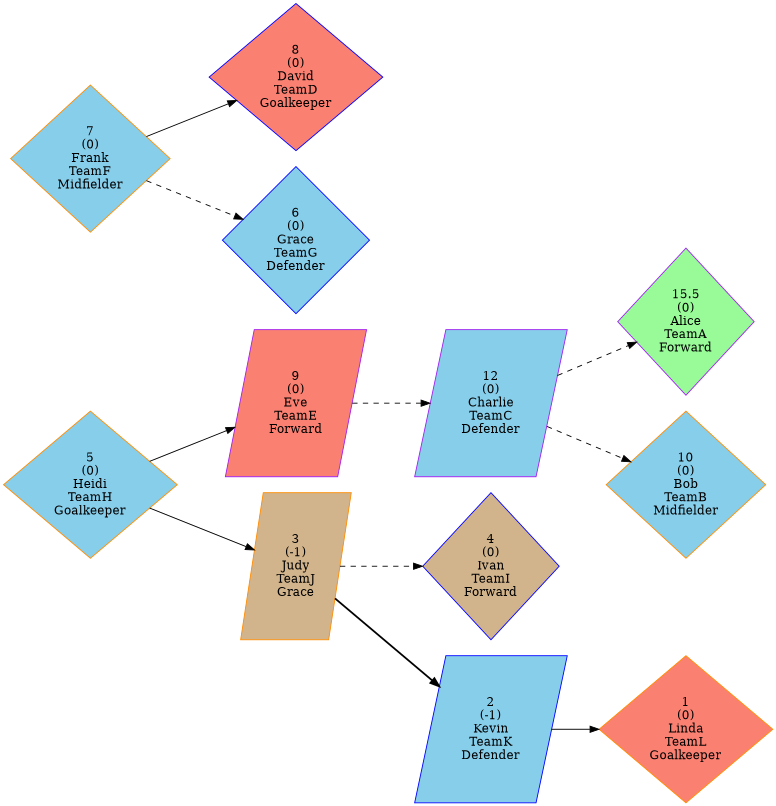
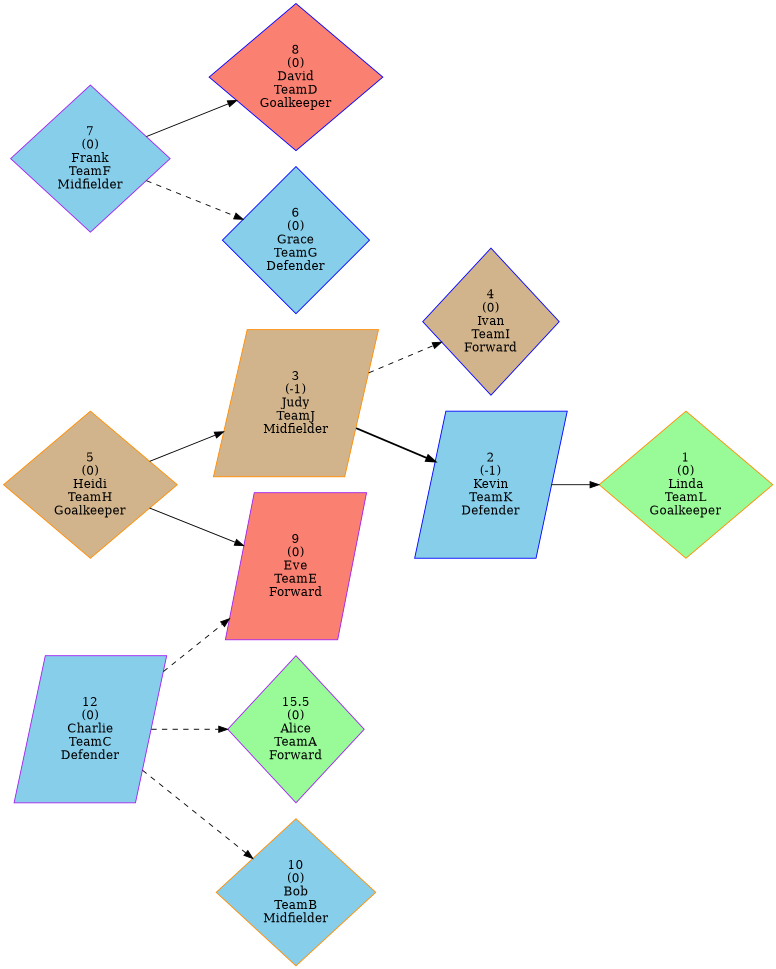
(90, 159) -> (90, 159)
(387, 403) -> (193, 648)
(90, 485) -> (90, 485)
(296, 566) -> (296, 403)
(686, 729) -> (686, 485)
